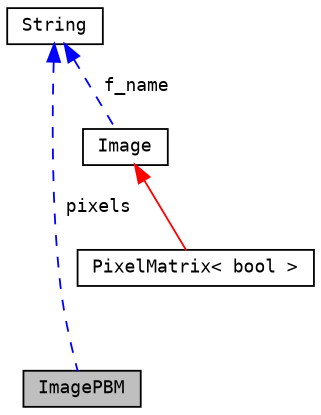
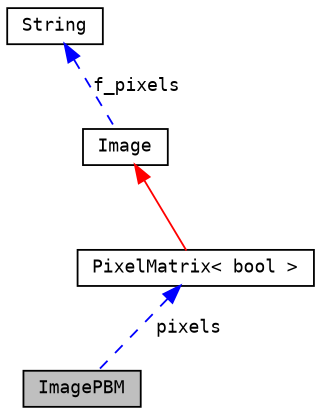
(132, 87) -> (132, 87)
(55, 218) -> (132, 335)
